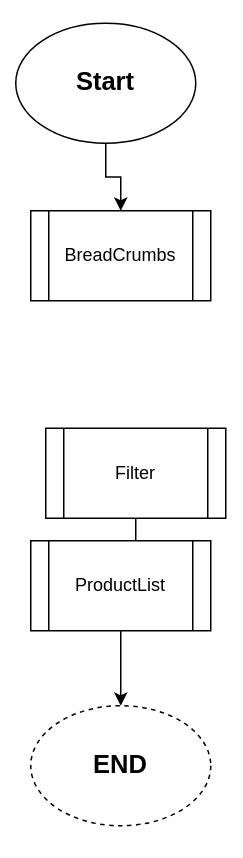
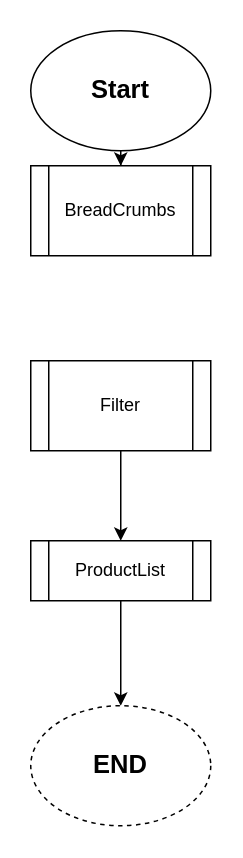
(106, 83) -> (121, 91)
(121, 256) -> (121, 211)
(136, 473) -> (121, 406)
(121, 586) -> (121, 571)
